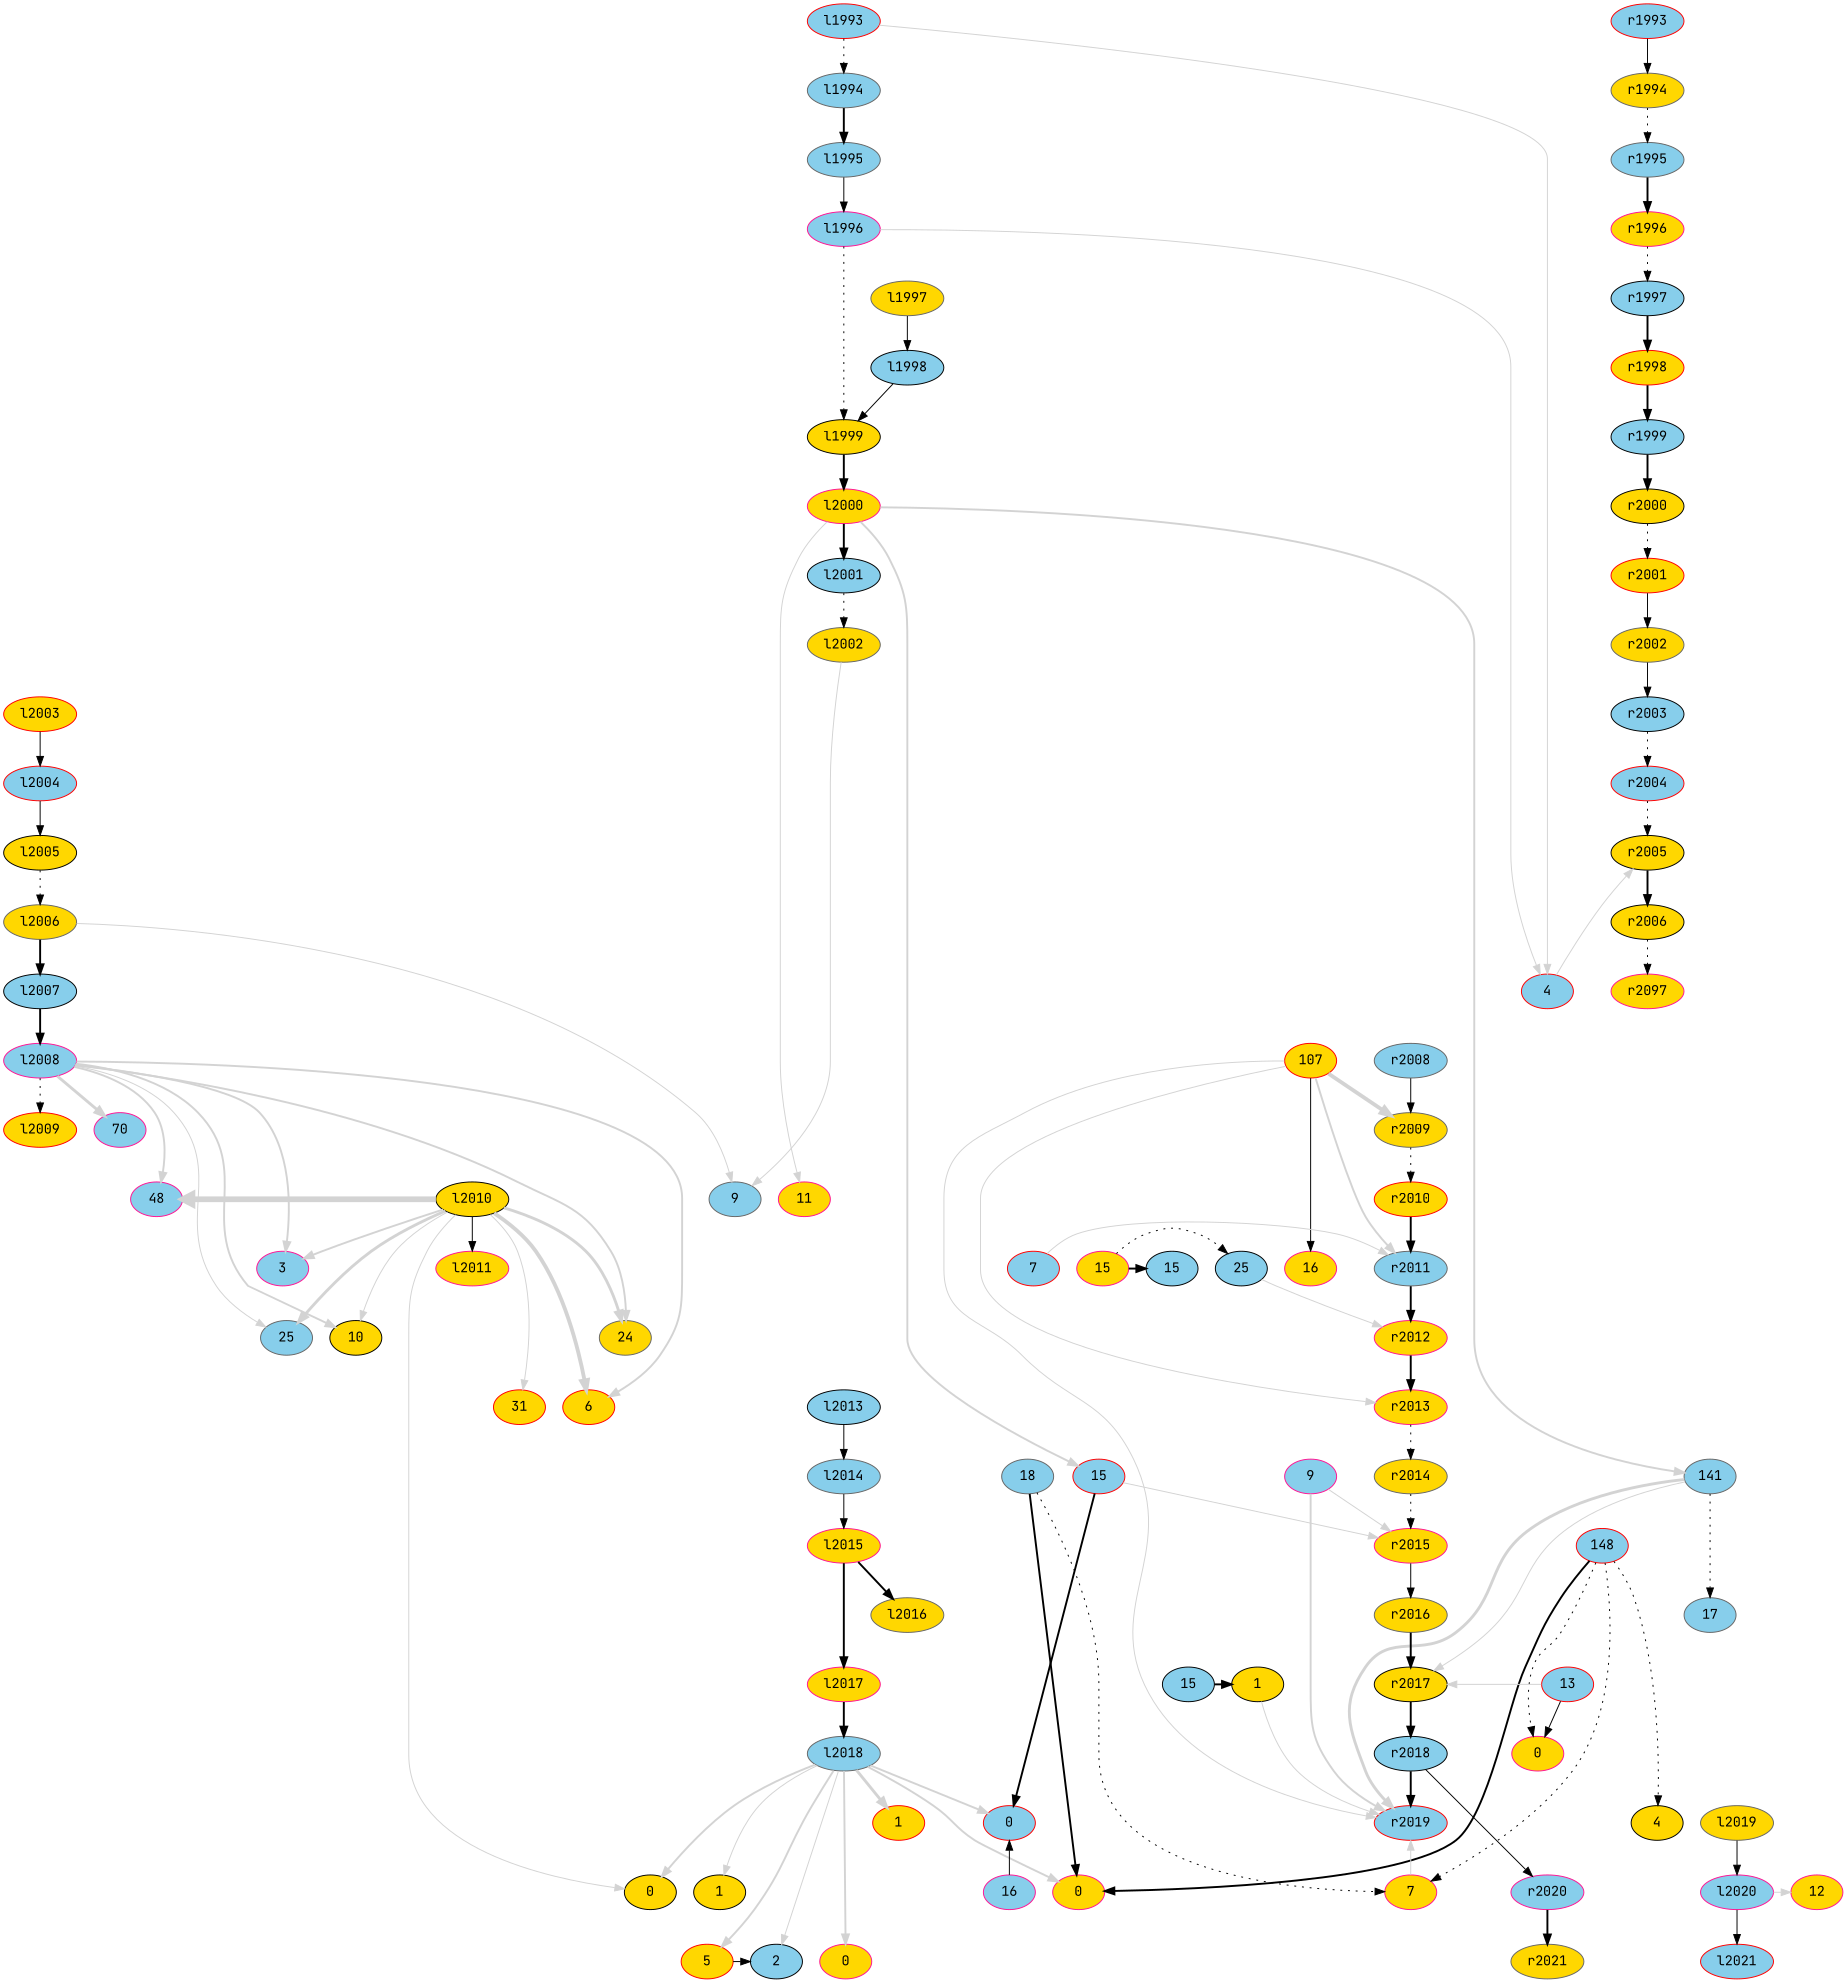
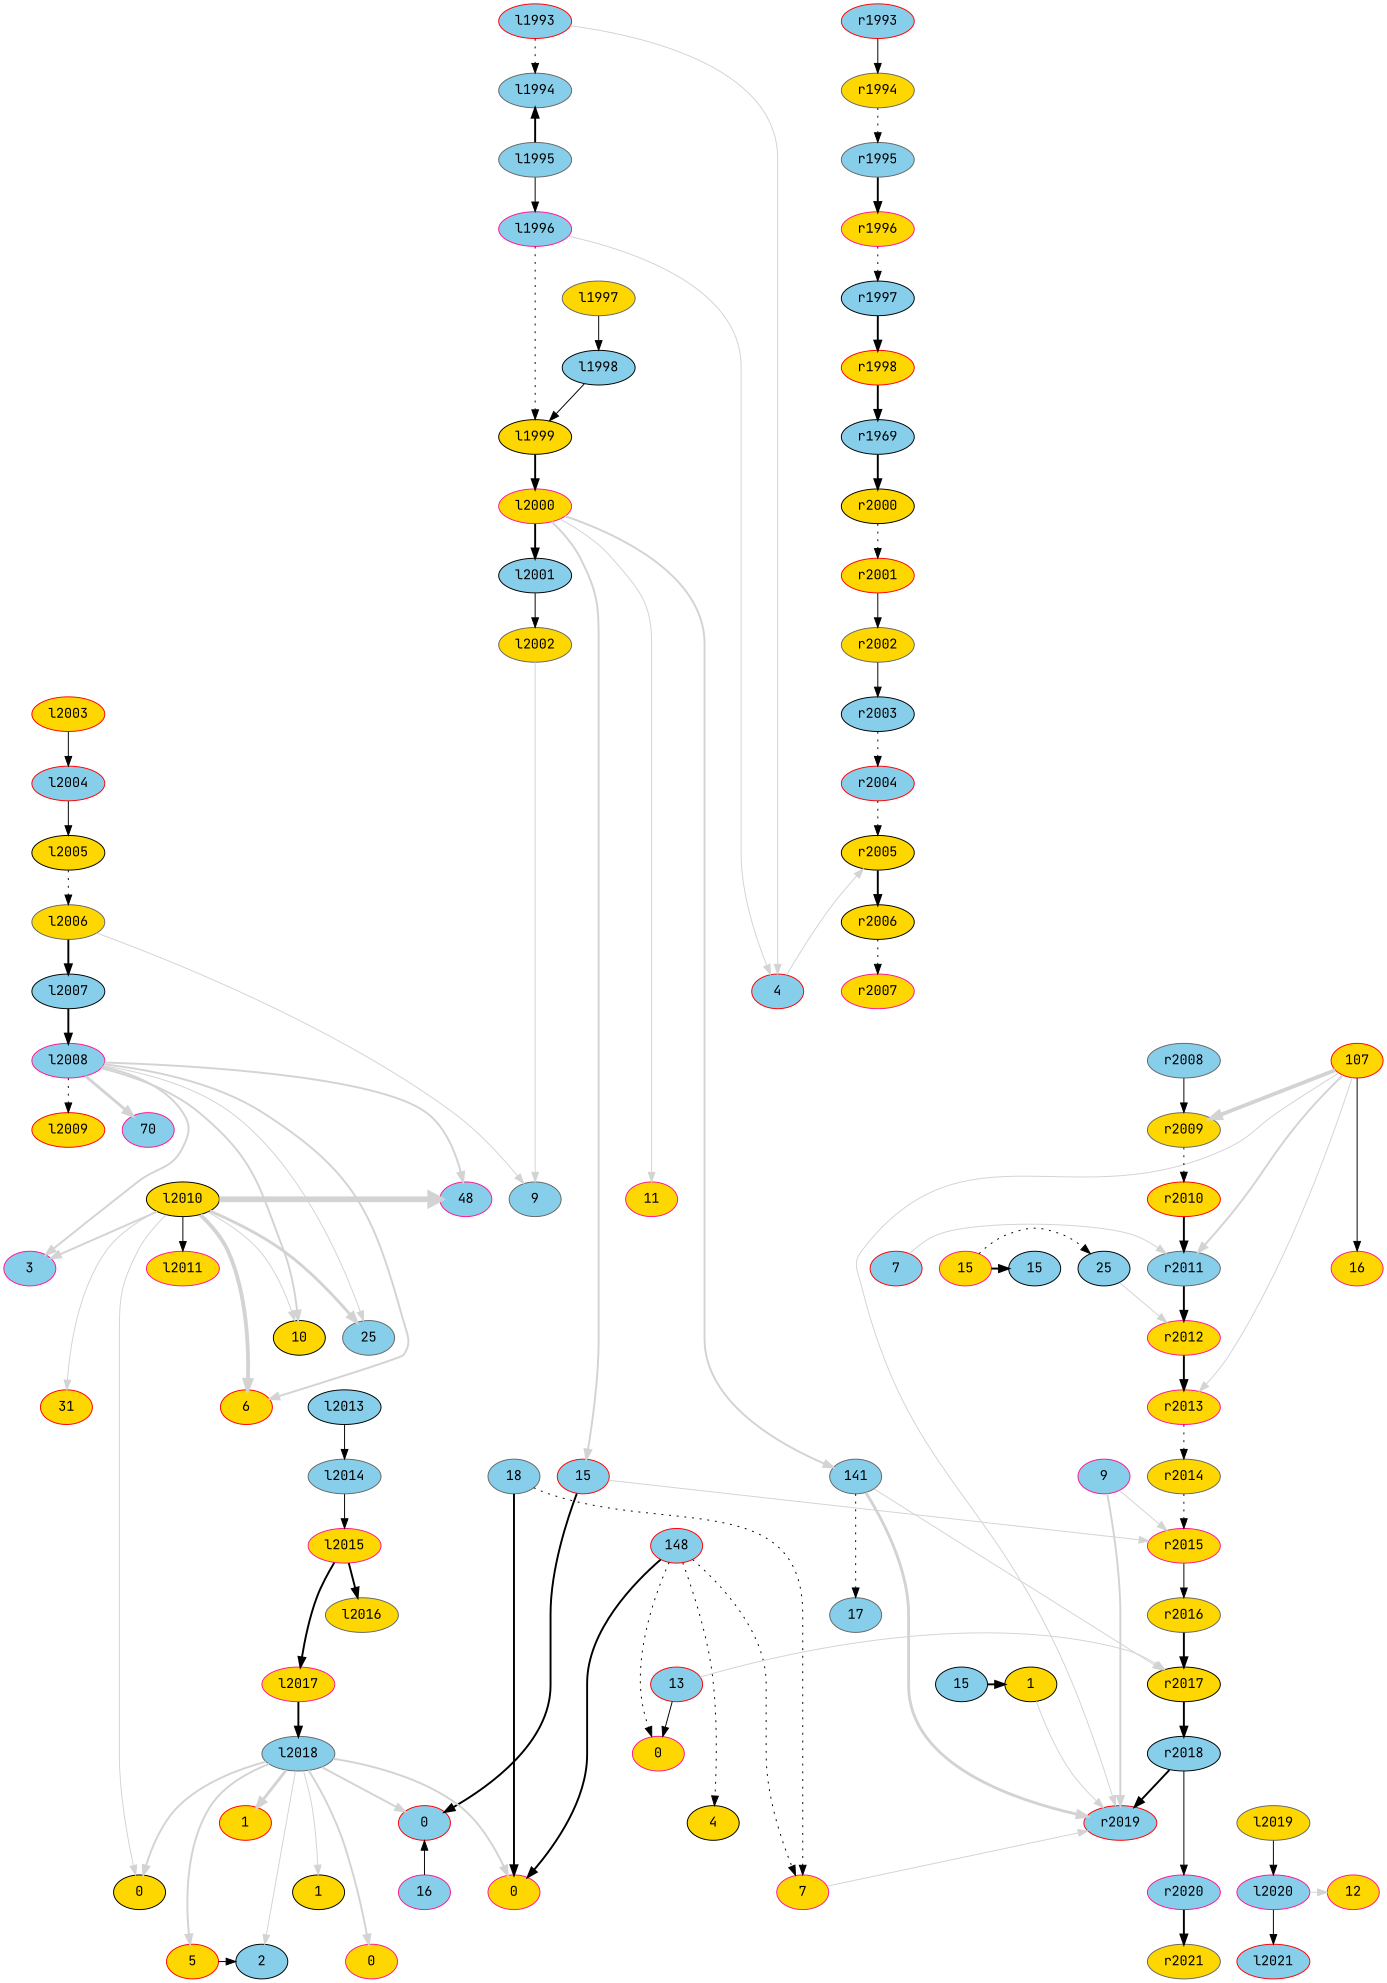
(844, 120) -> (535, 130)
(1648, 437) -> (878, 437)
(844, 606) -> (535, 606)
(1648, 991) -> (878, 991)
(625, 1338) -> none
